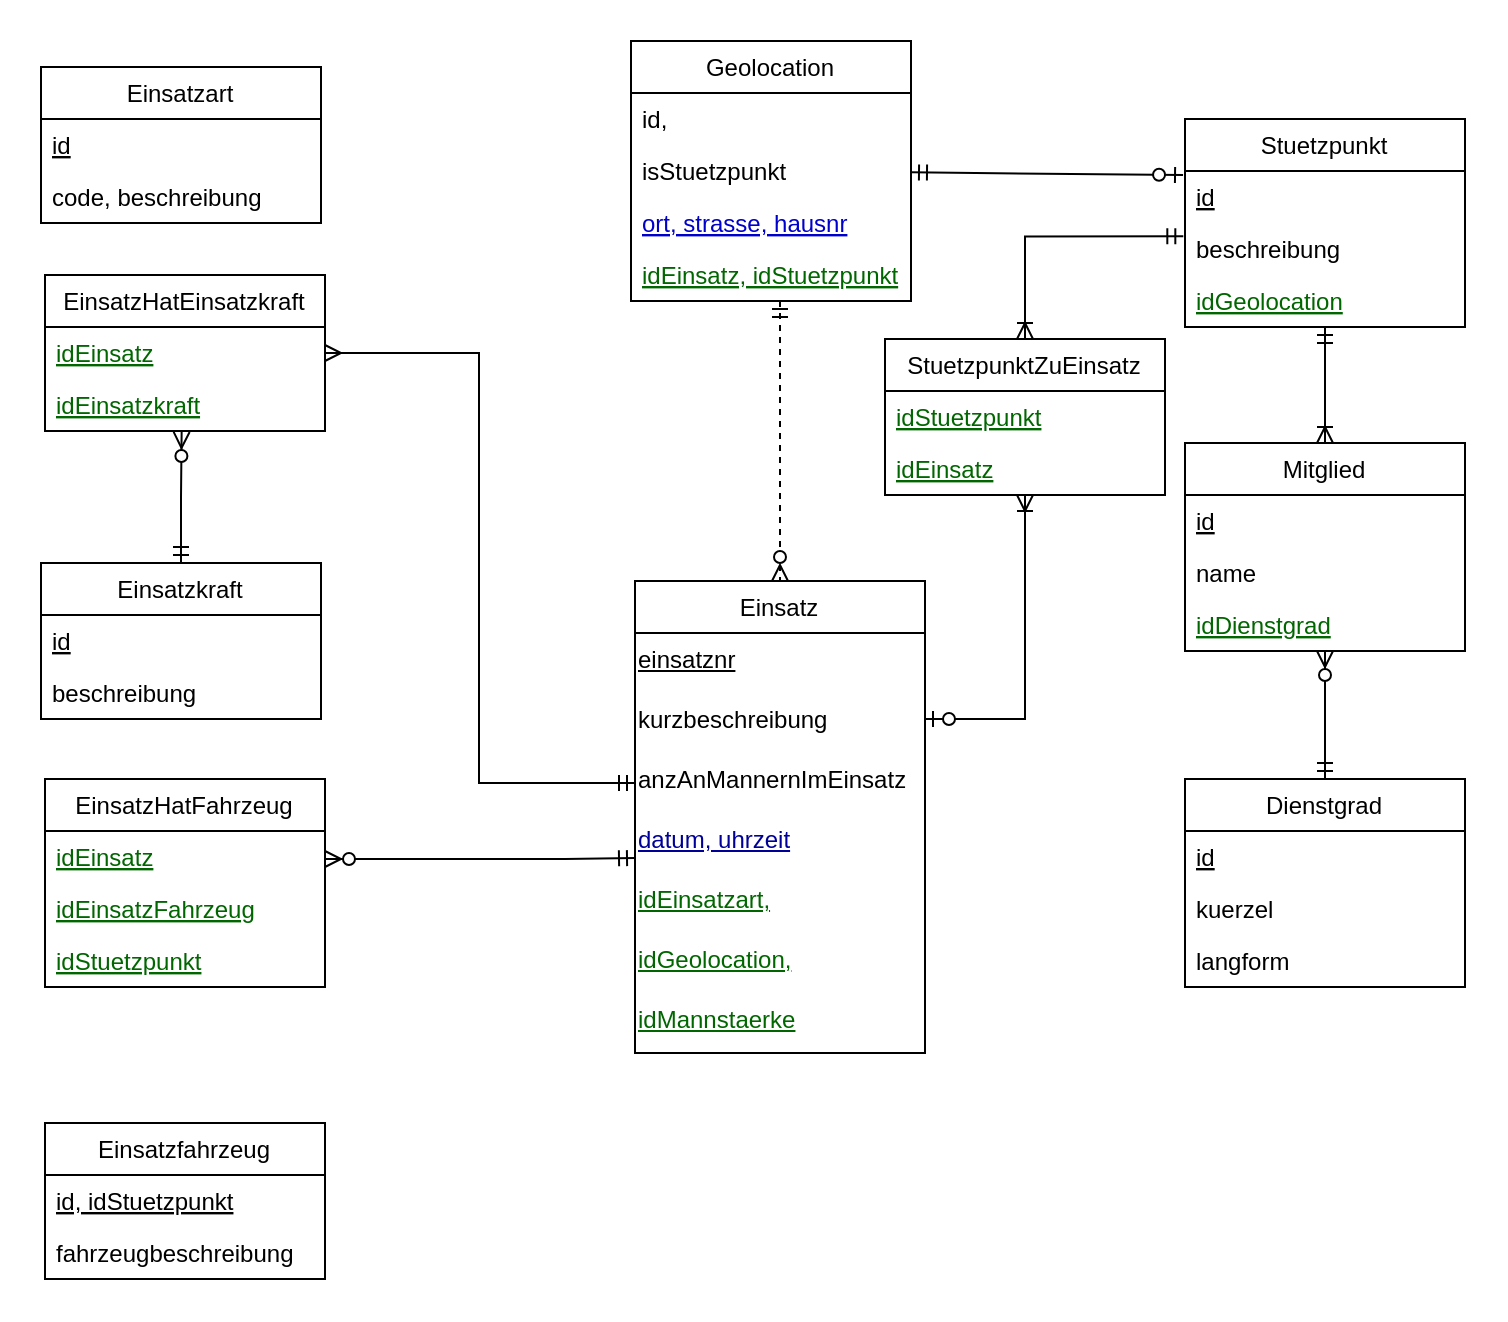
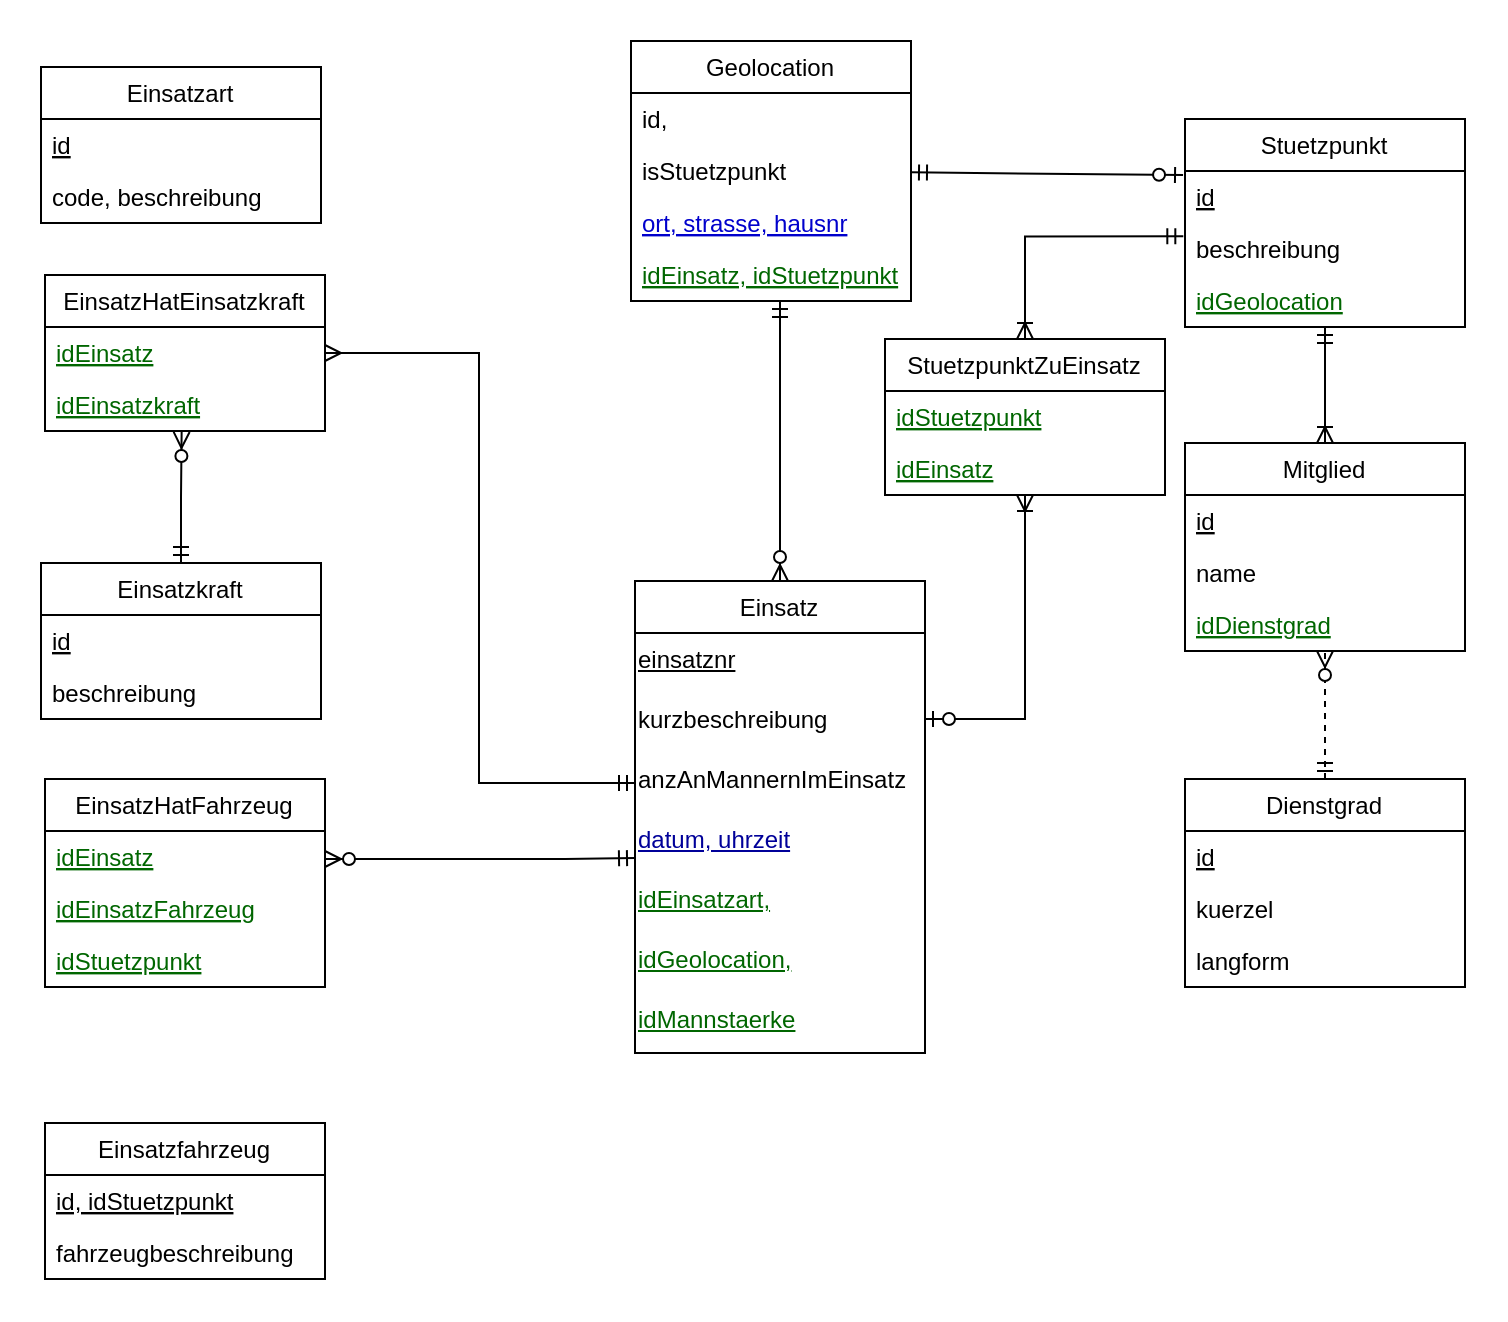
(780, 428) -> (780, 428)
(1325, 729) -> (1325, 729)
